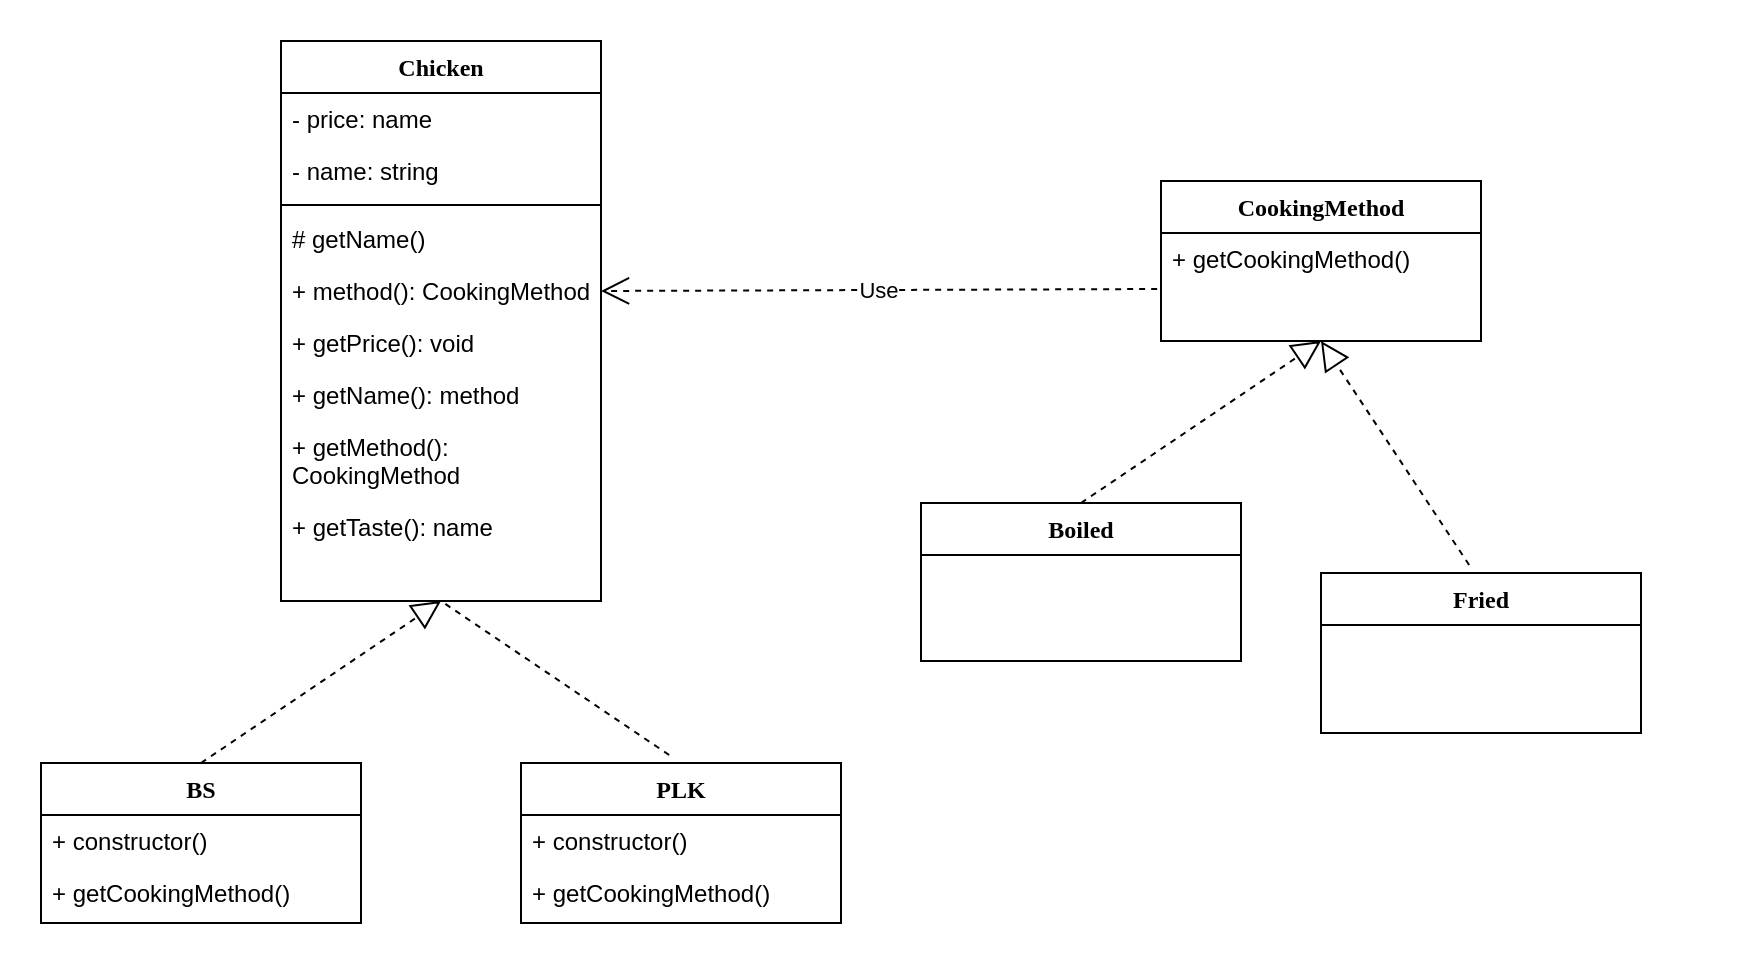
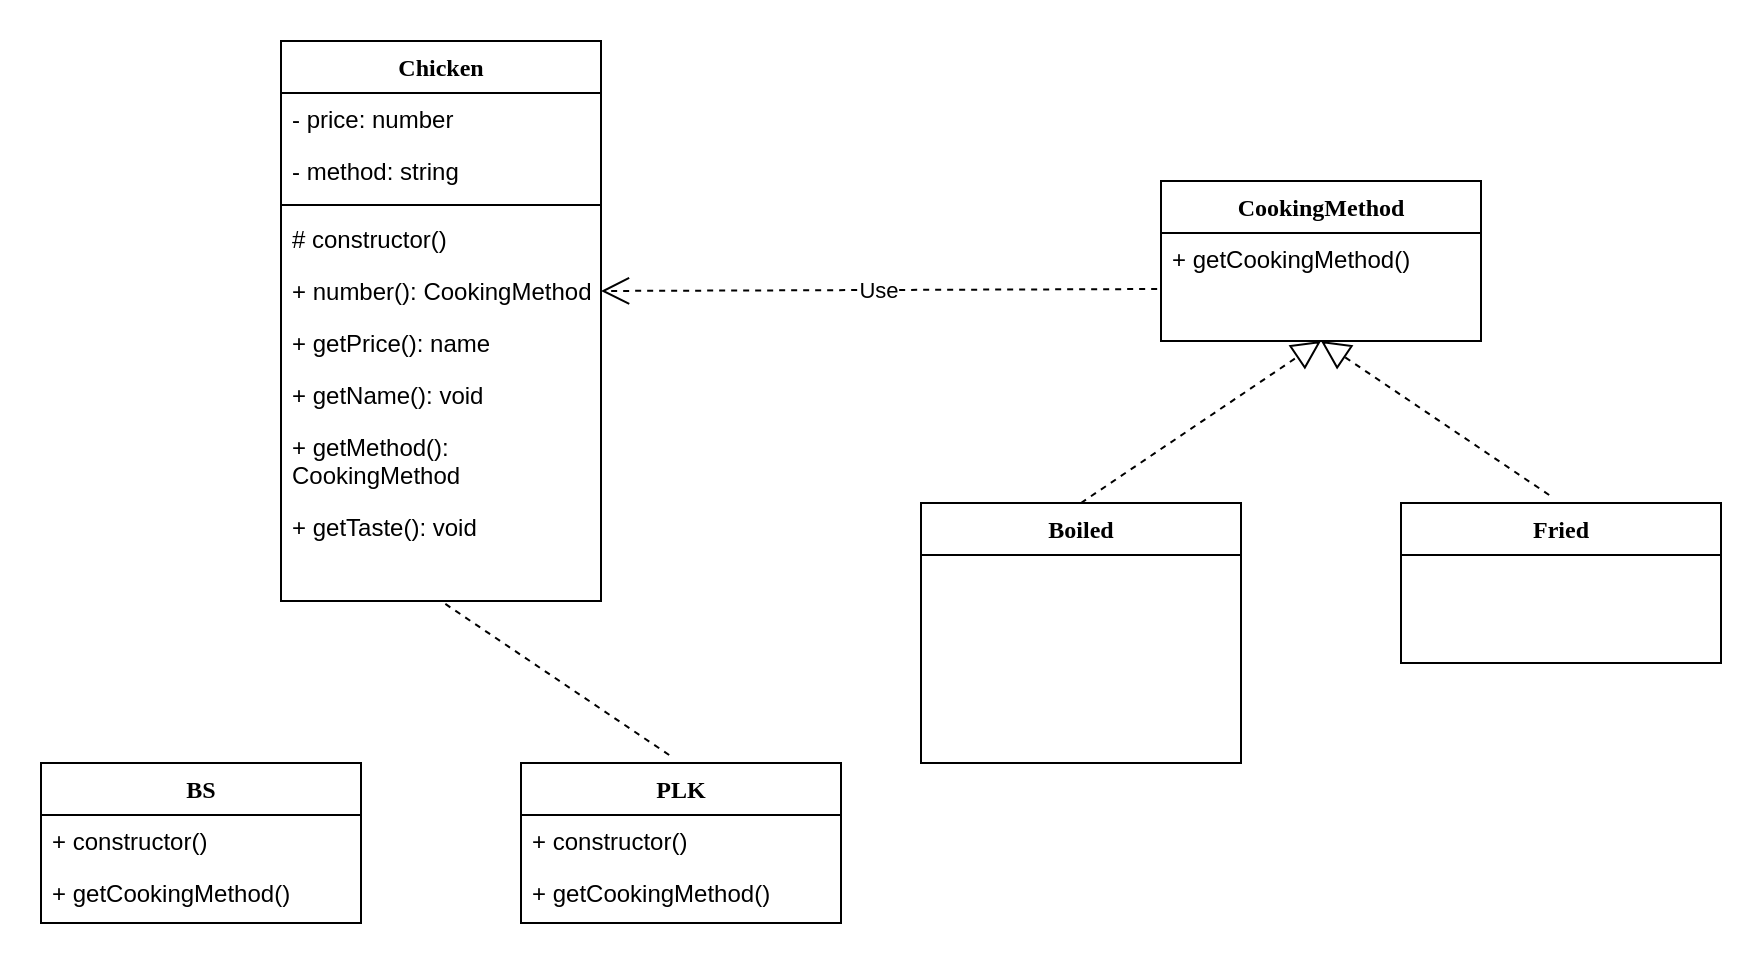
(368, 121) -> (381, 121)
(375, 173) -> (388, 173)
(364, 241) -> (391, 241)
(443, 308) -> (443, 308)
(398, 345) -> (401, 345)
(411, 397) -> (395, 397)
(405, 529) -> (401, 529)
(1081, 582) -> (1081, 633)
(1481, 653) -> (1561, 583)
(311, 688) -> none
